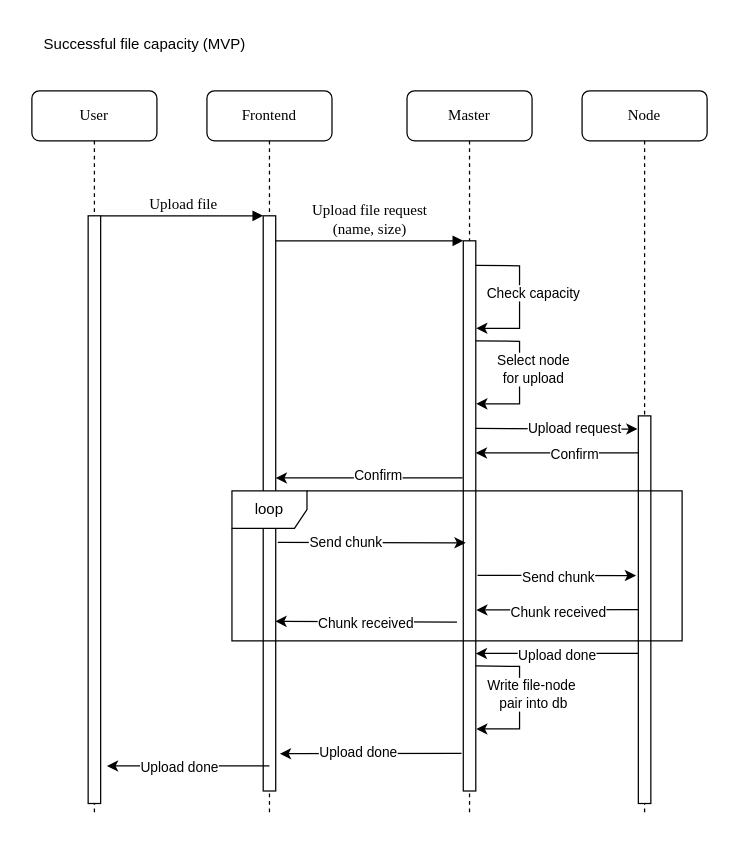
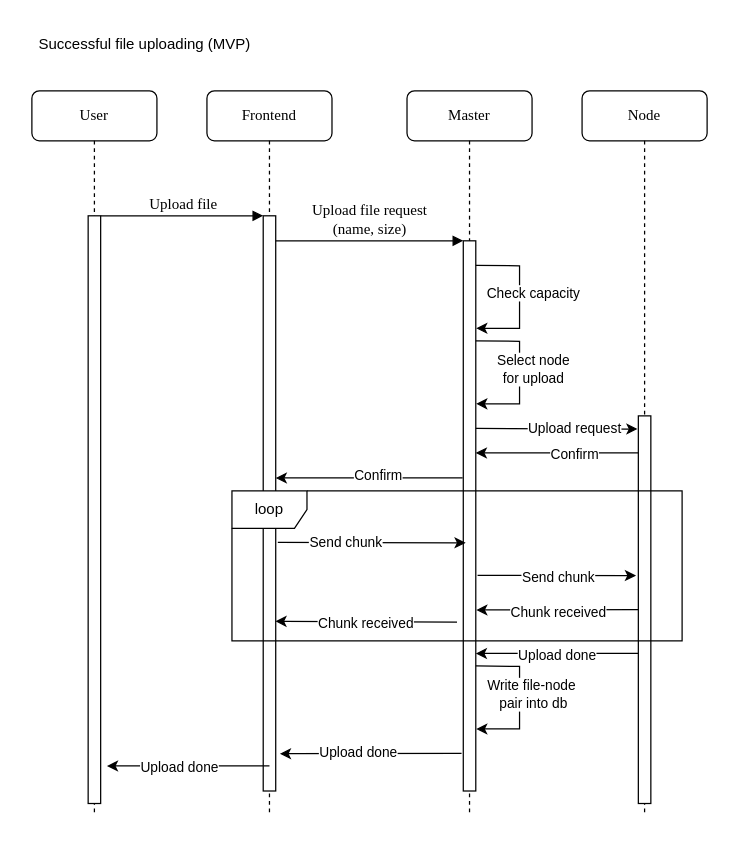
(145, 44) -> (145, 44)
